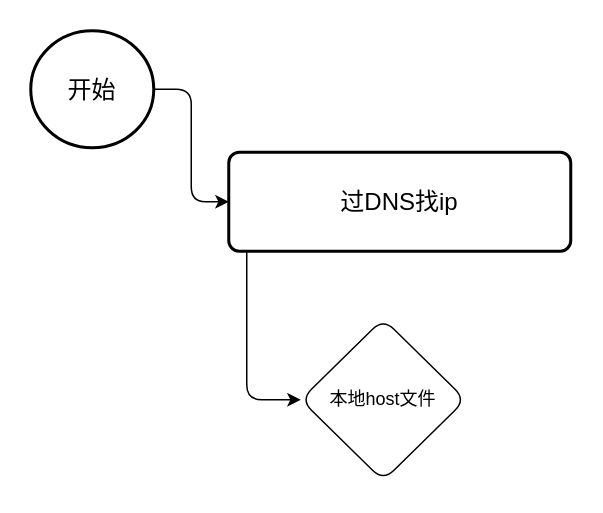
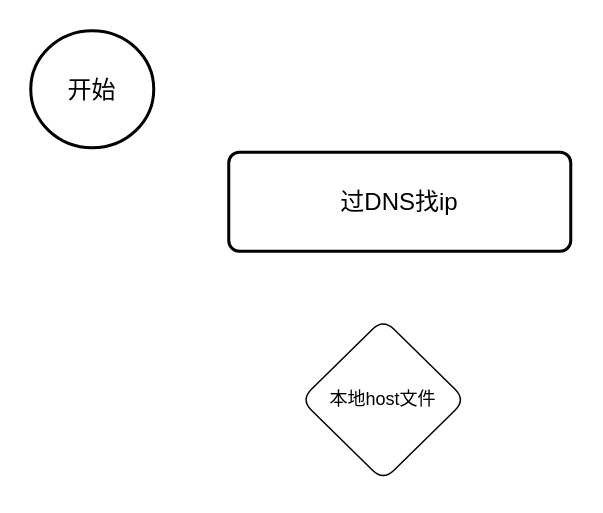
(191, 140) -> none
(247, 343) -> none
